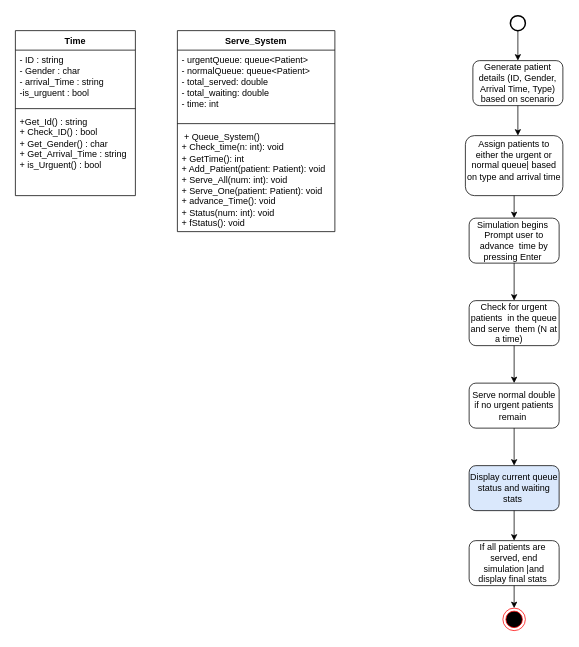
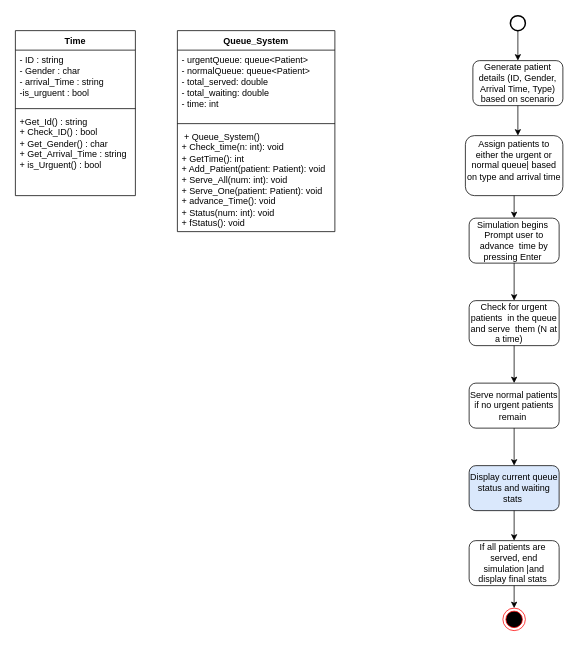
(256, 41) -> (256, 41)
(514, 405) -> (514, 405)
